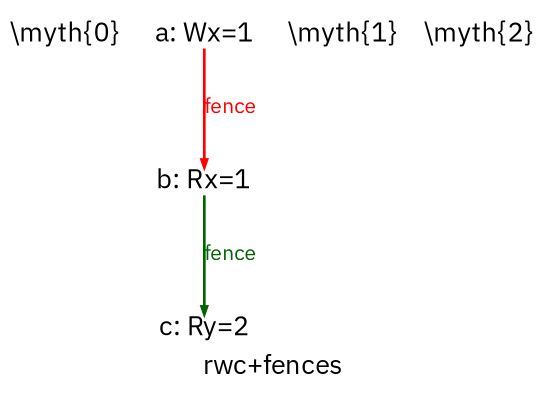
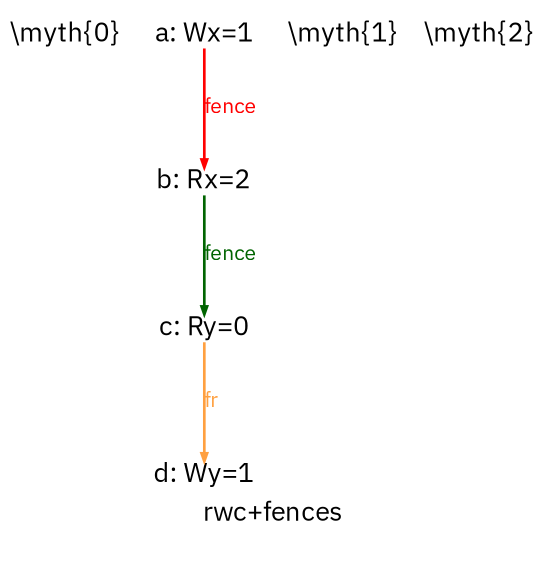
(204, 182) -> (204, 182)
(204, 329) -> (204, 329)
none -> (204, 475)
